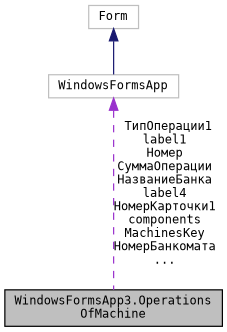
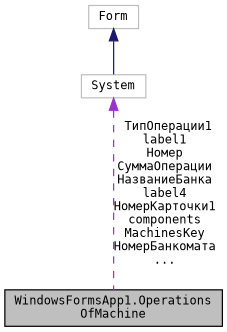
(114, 86) -> (114, 86)
(114, 308) -> (114, 308)
